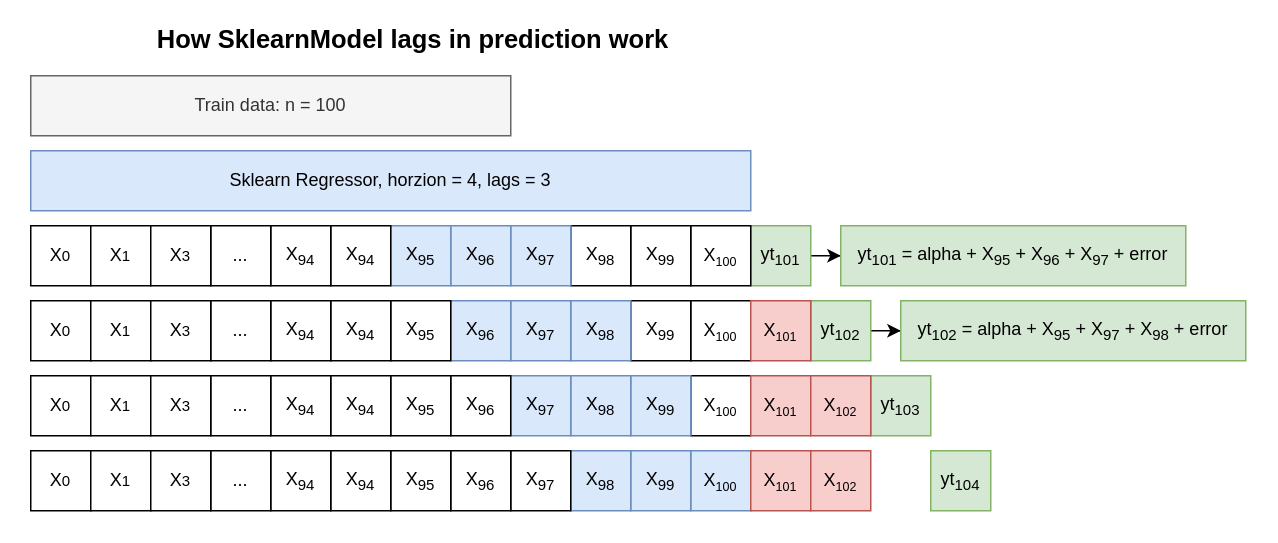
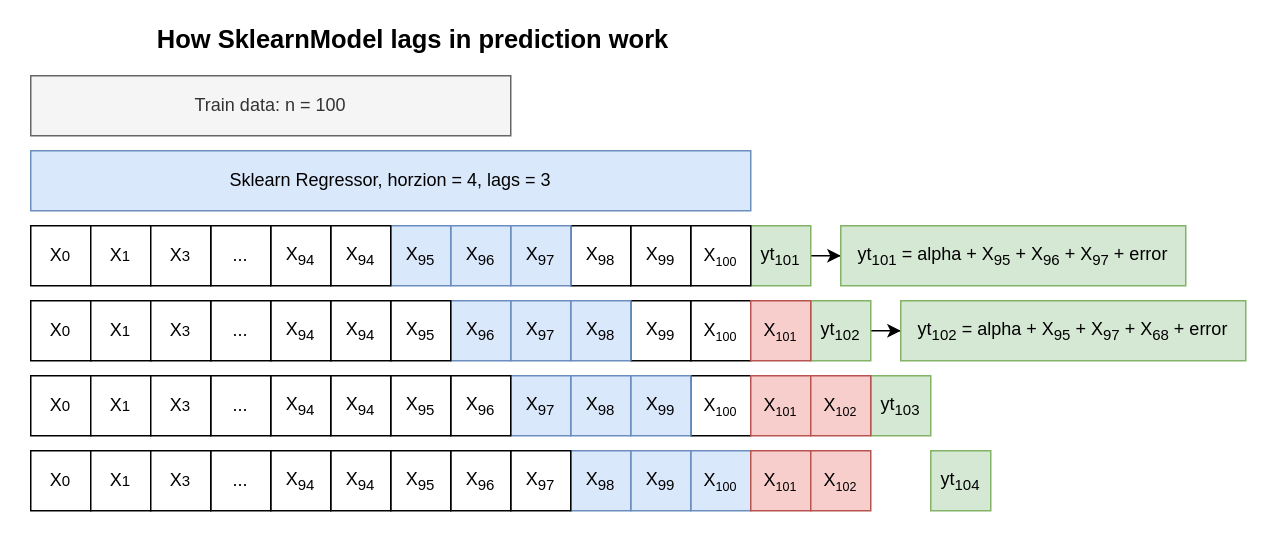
(1073, 331) -> (1073, 331)
